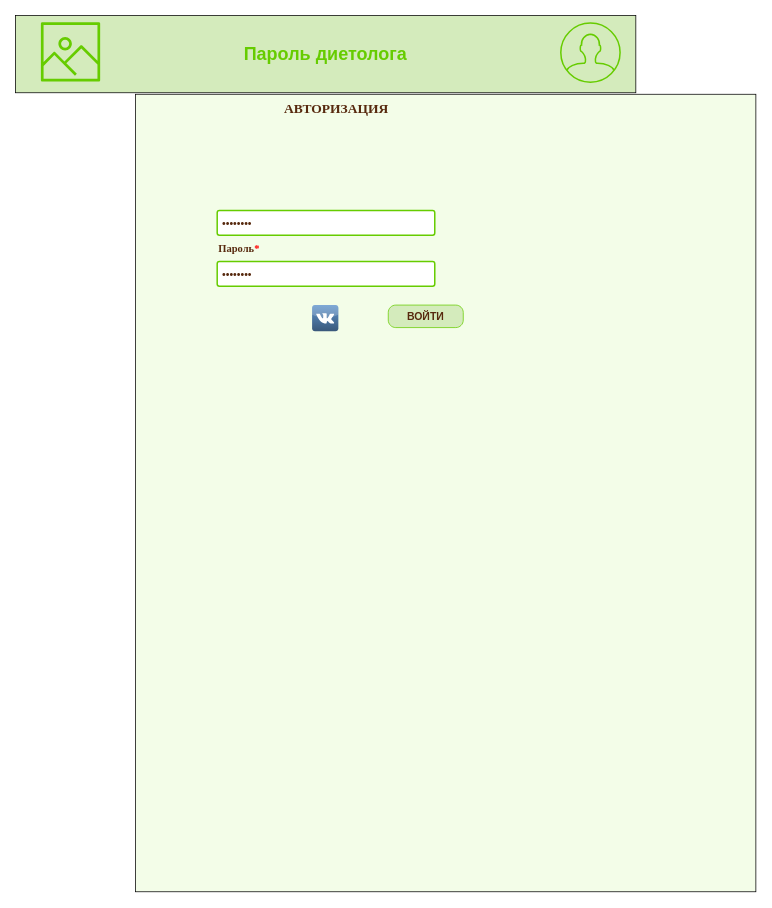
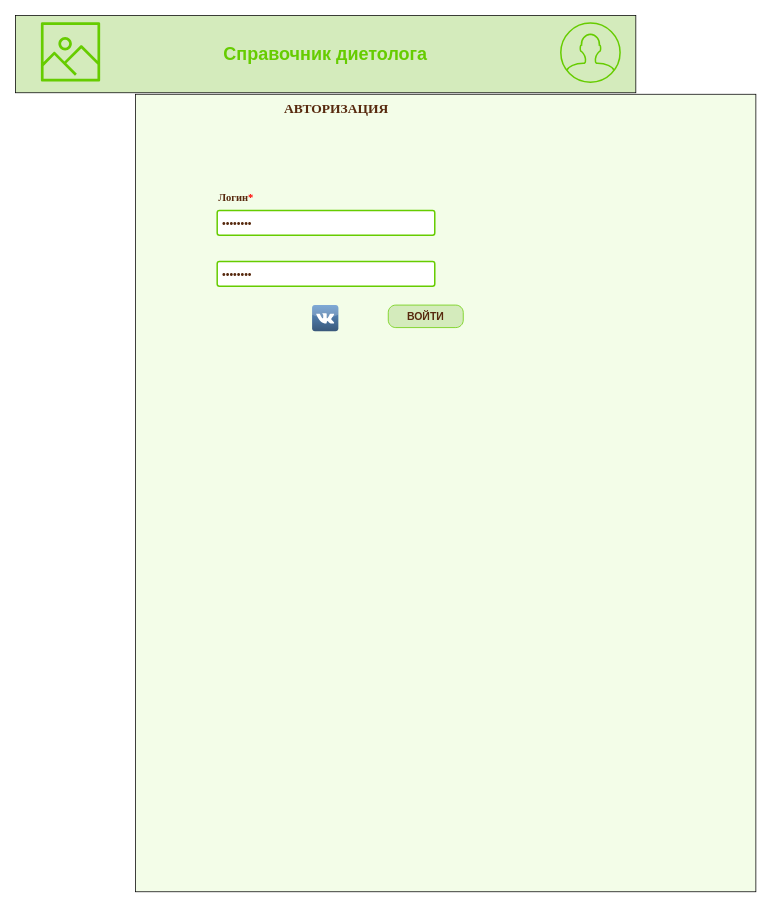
(326, 54) -> (326, 54)
none -> (307, 199)
(307, 250) -> none
